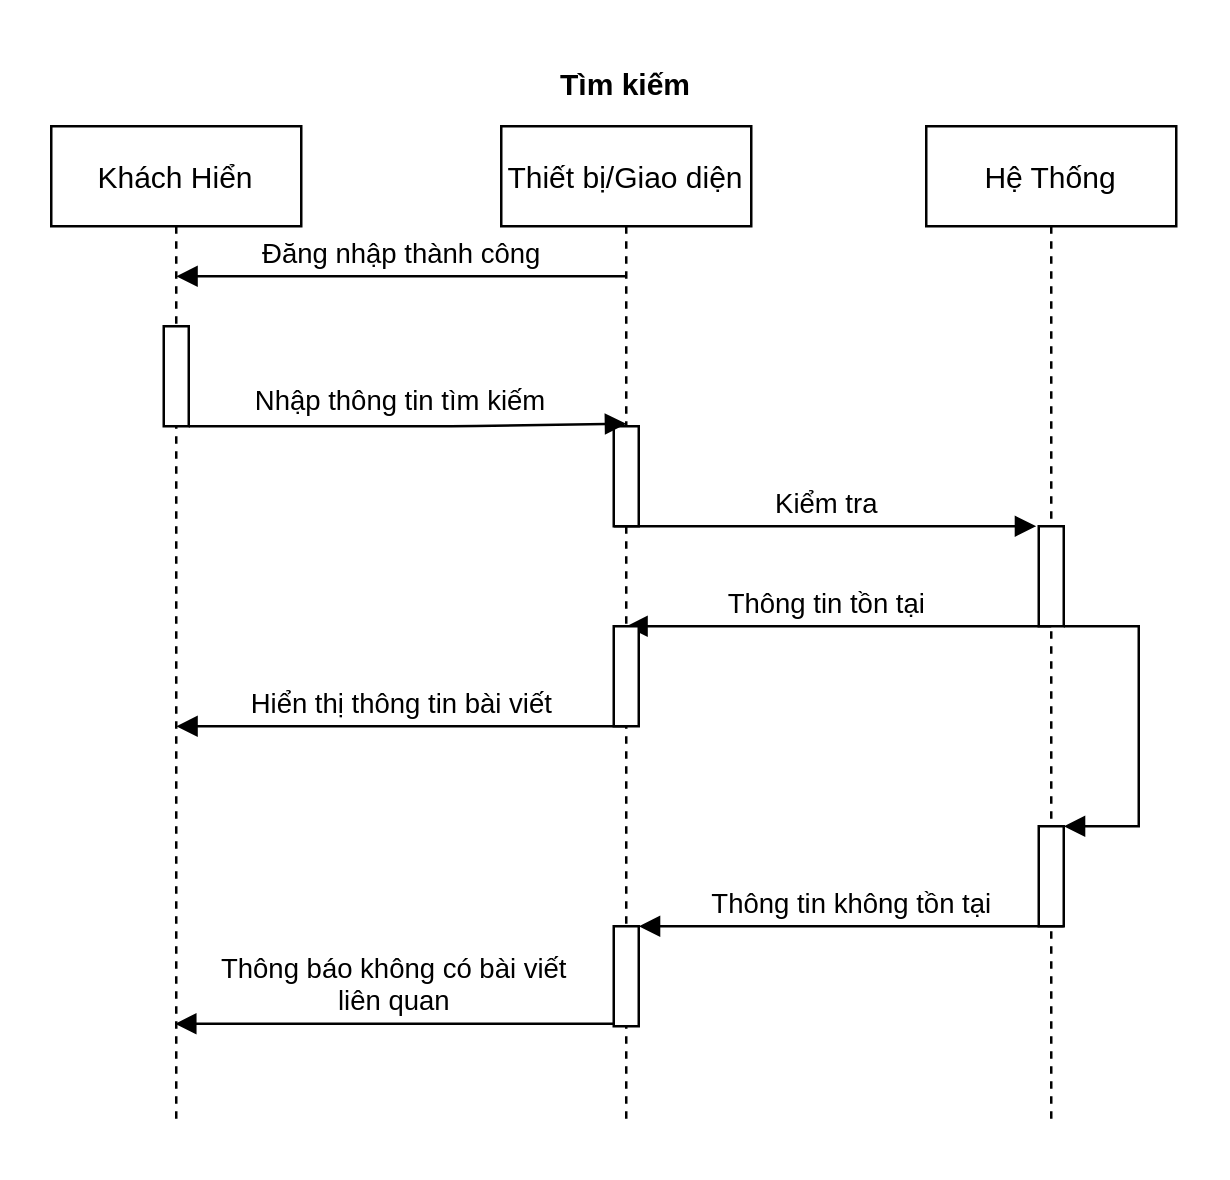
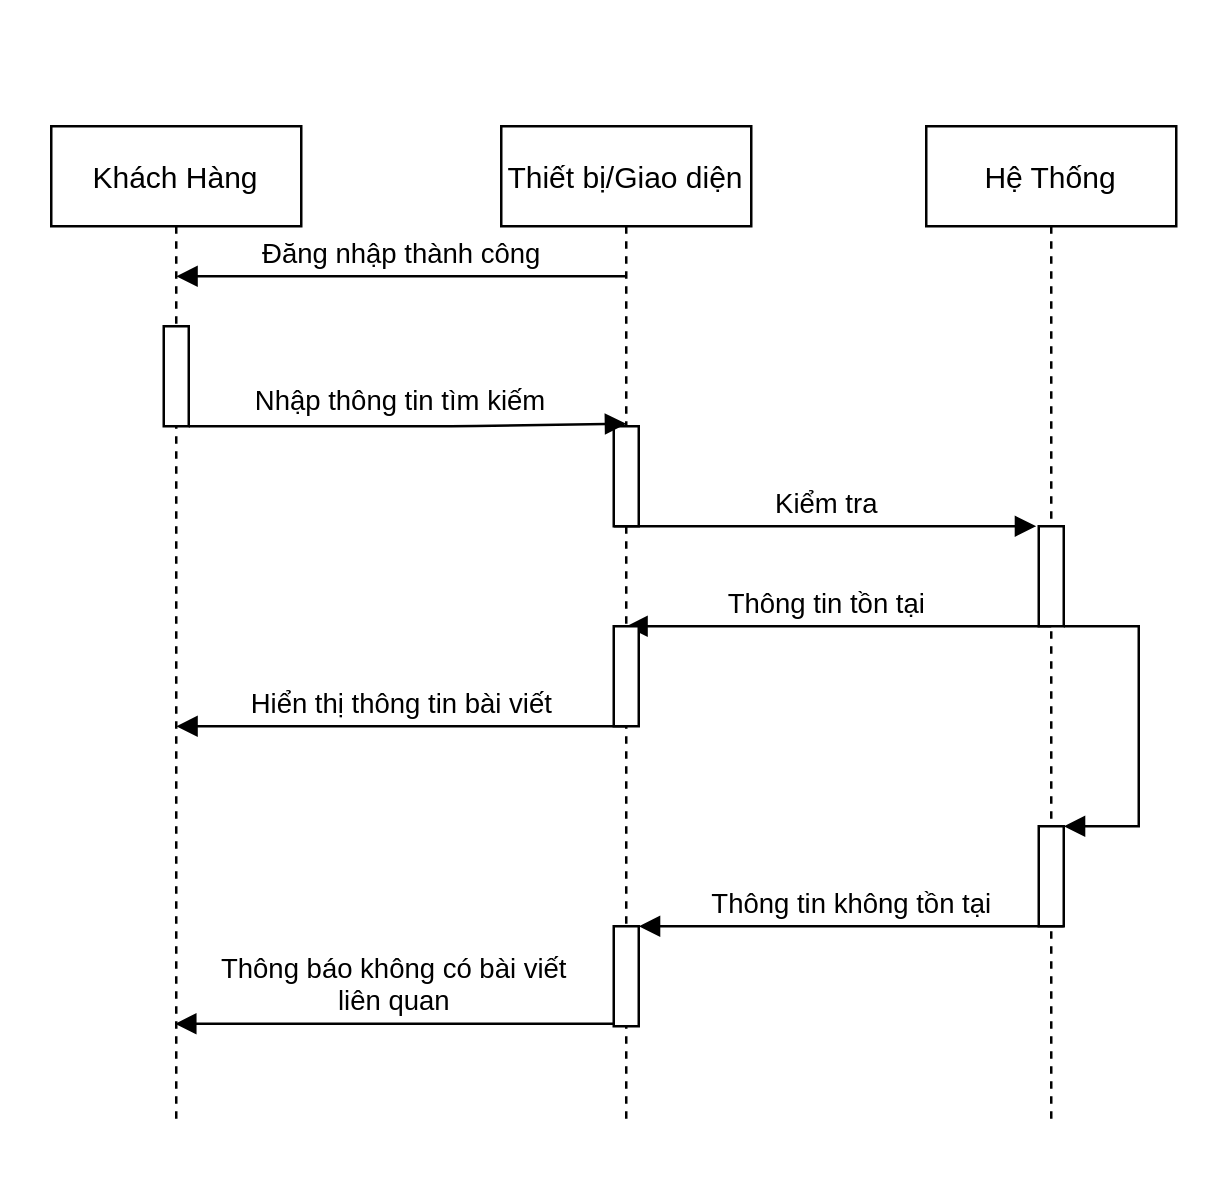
(626, 84) -> none
(175, 178) -> (175, 178)
